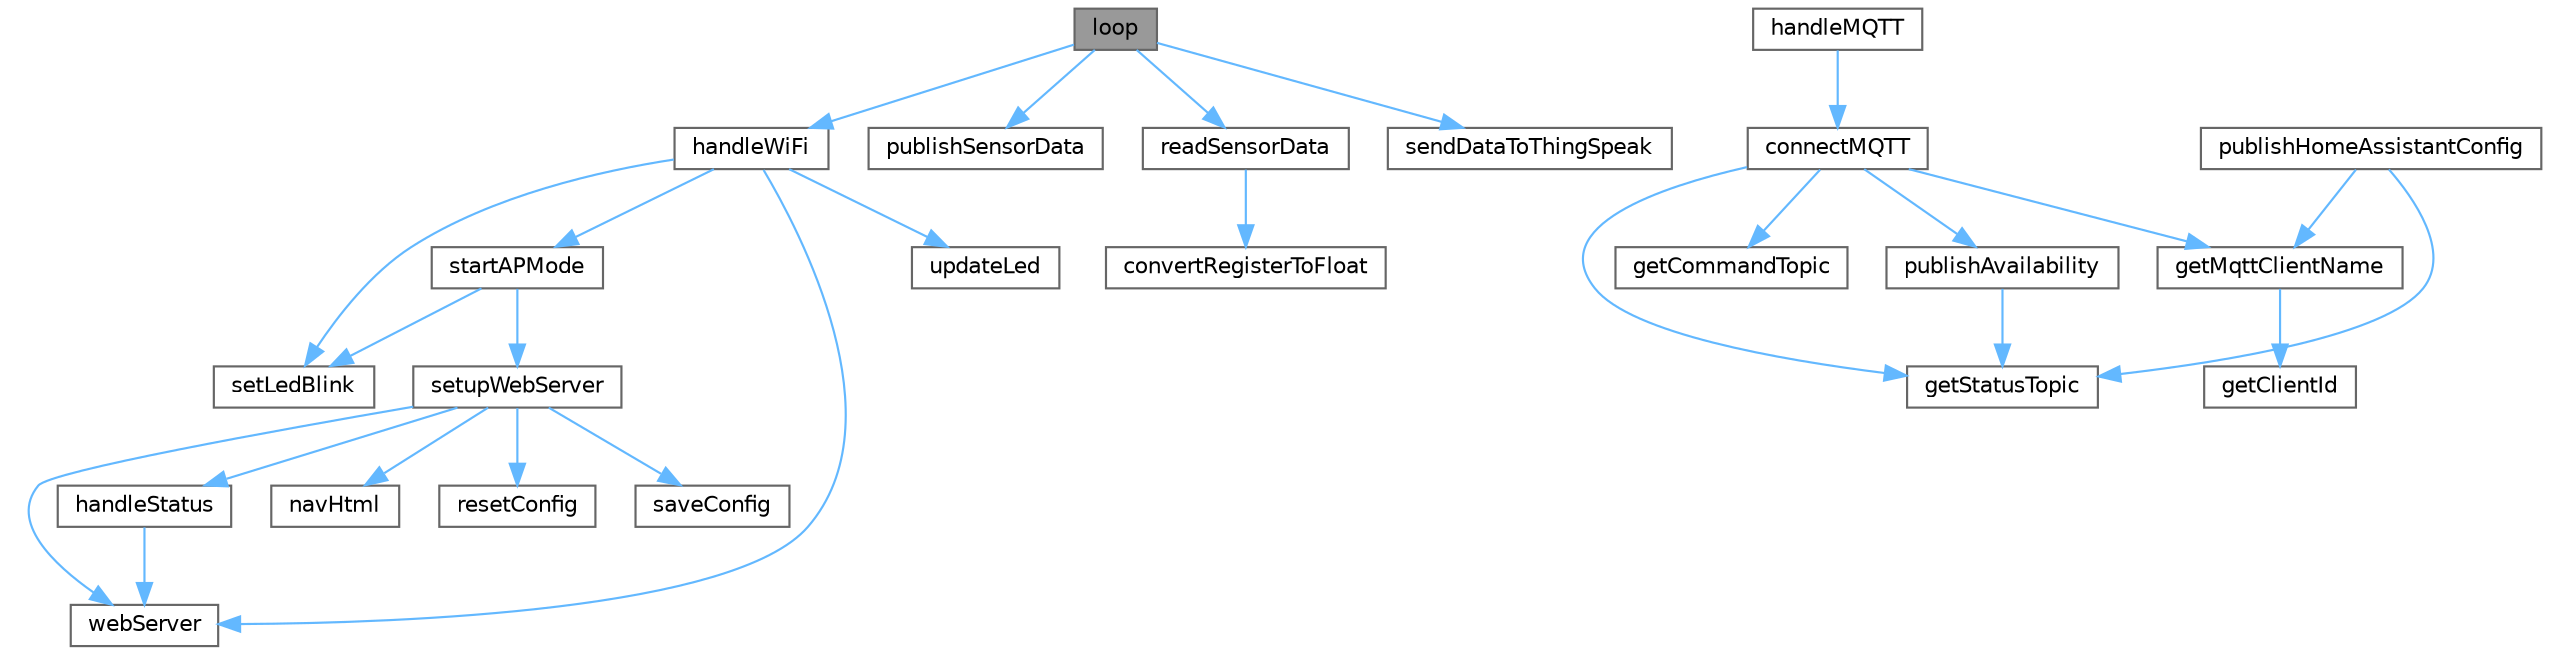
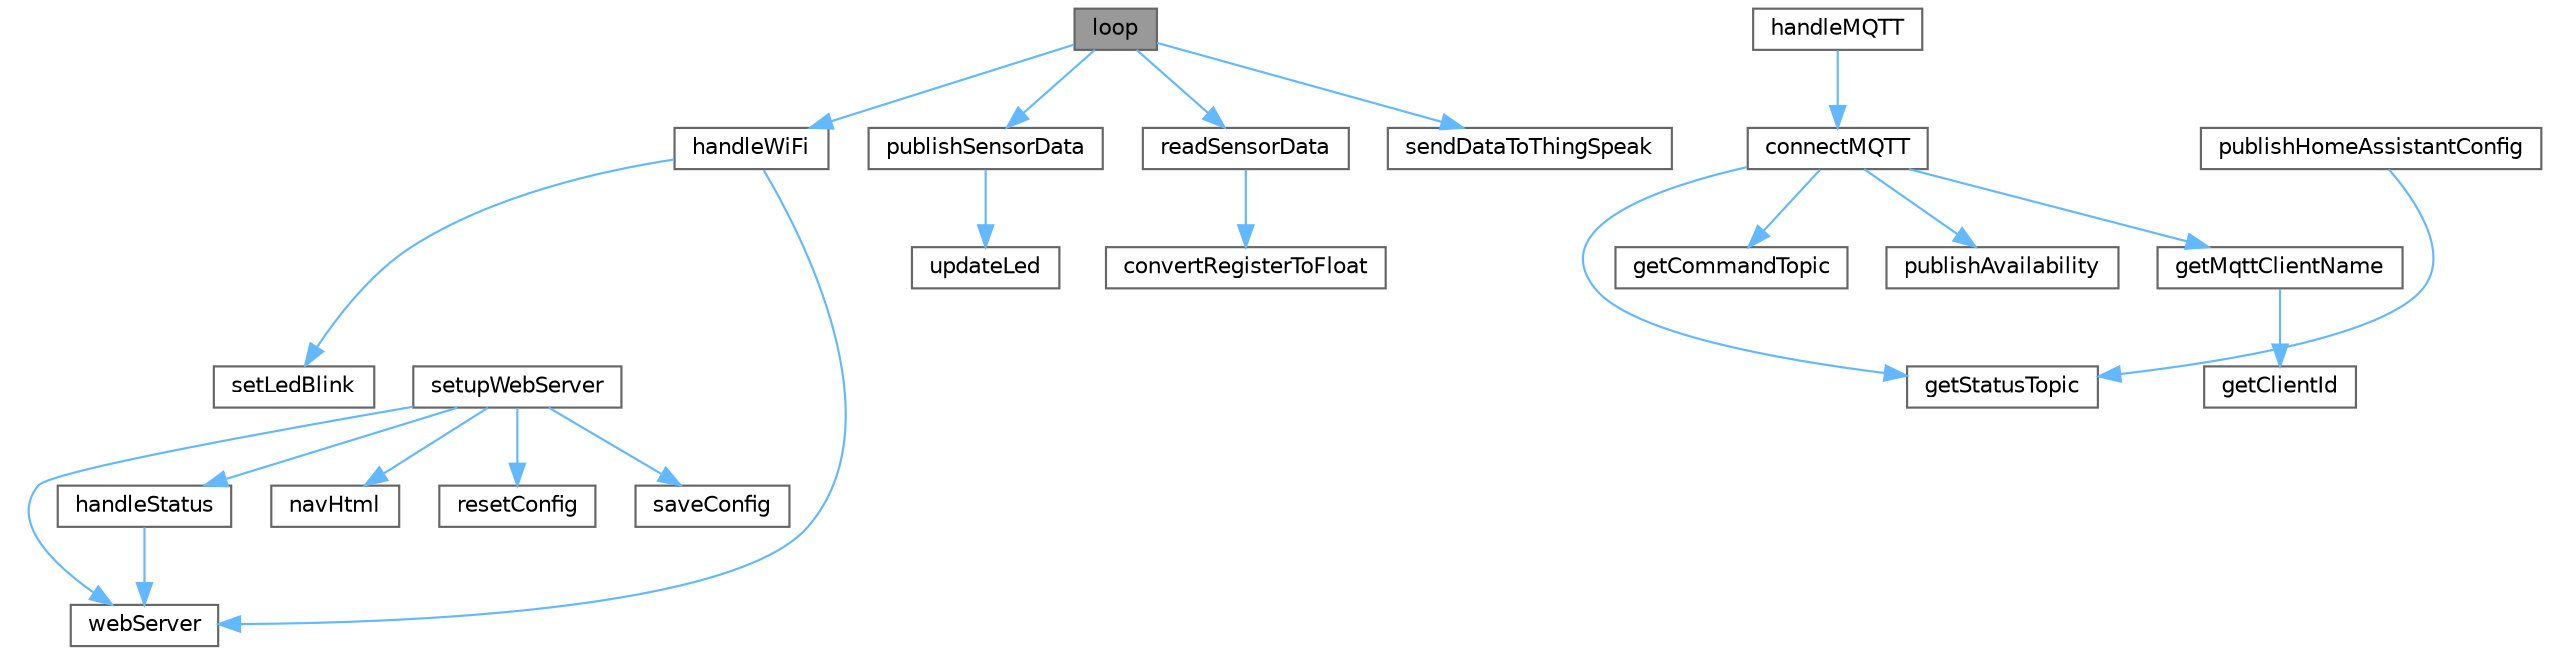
(2332, 200) -> none
(858, 203) -> (986, 197)
(517, 268) -> none
(2002, 317) -> none
